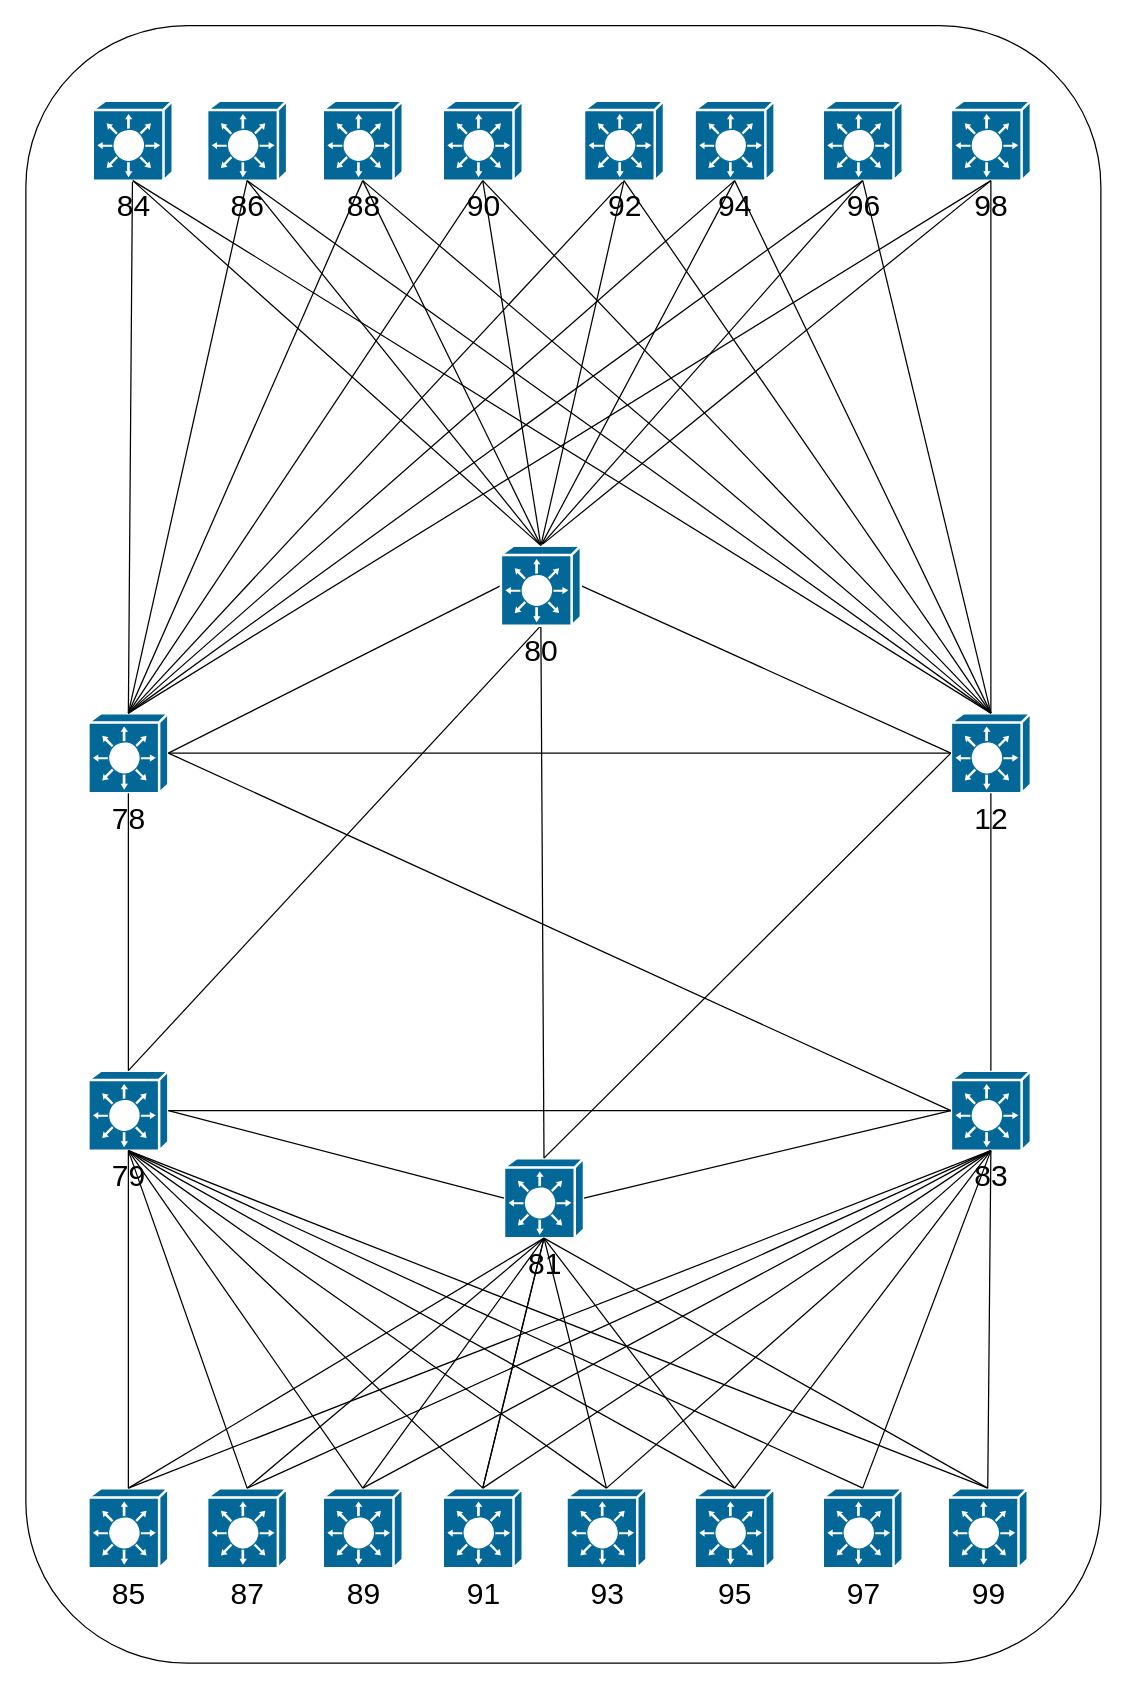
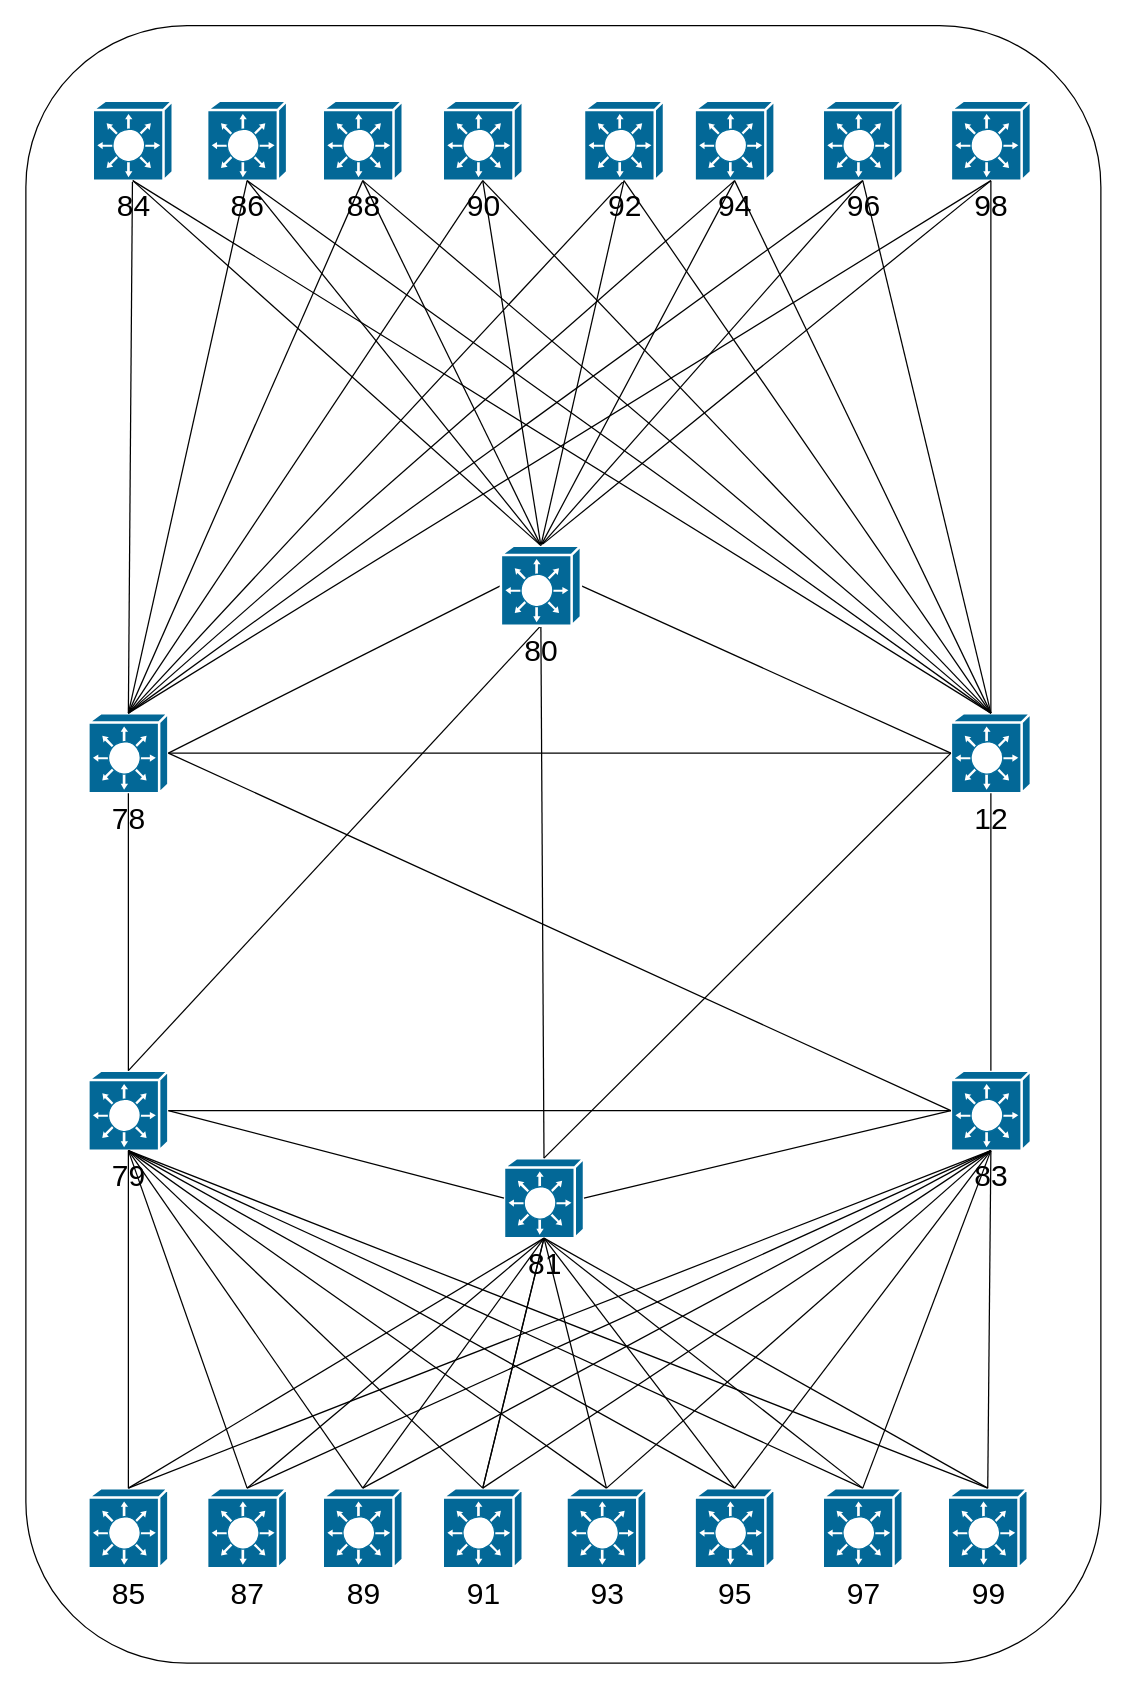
none -> (642, 1315)
